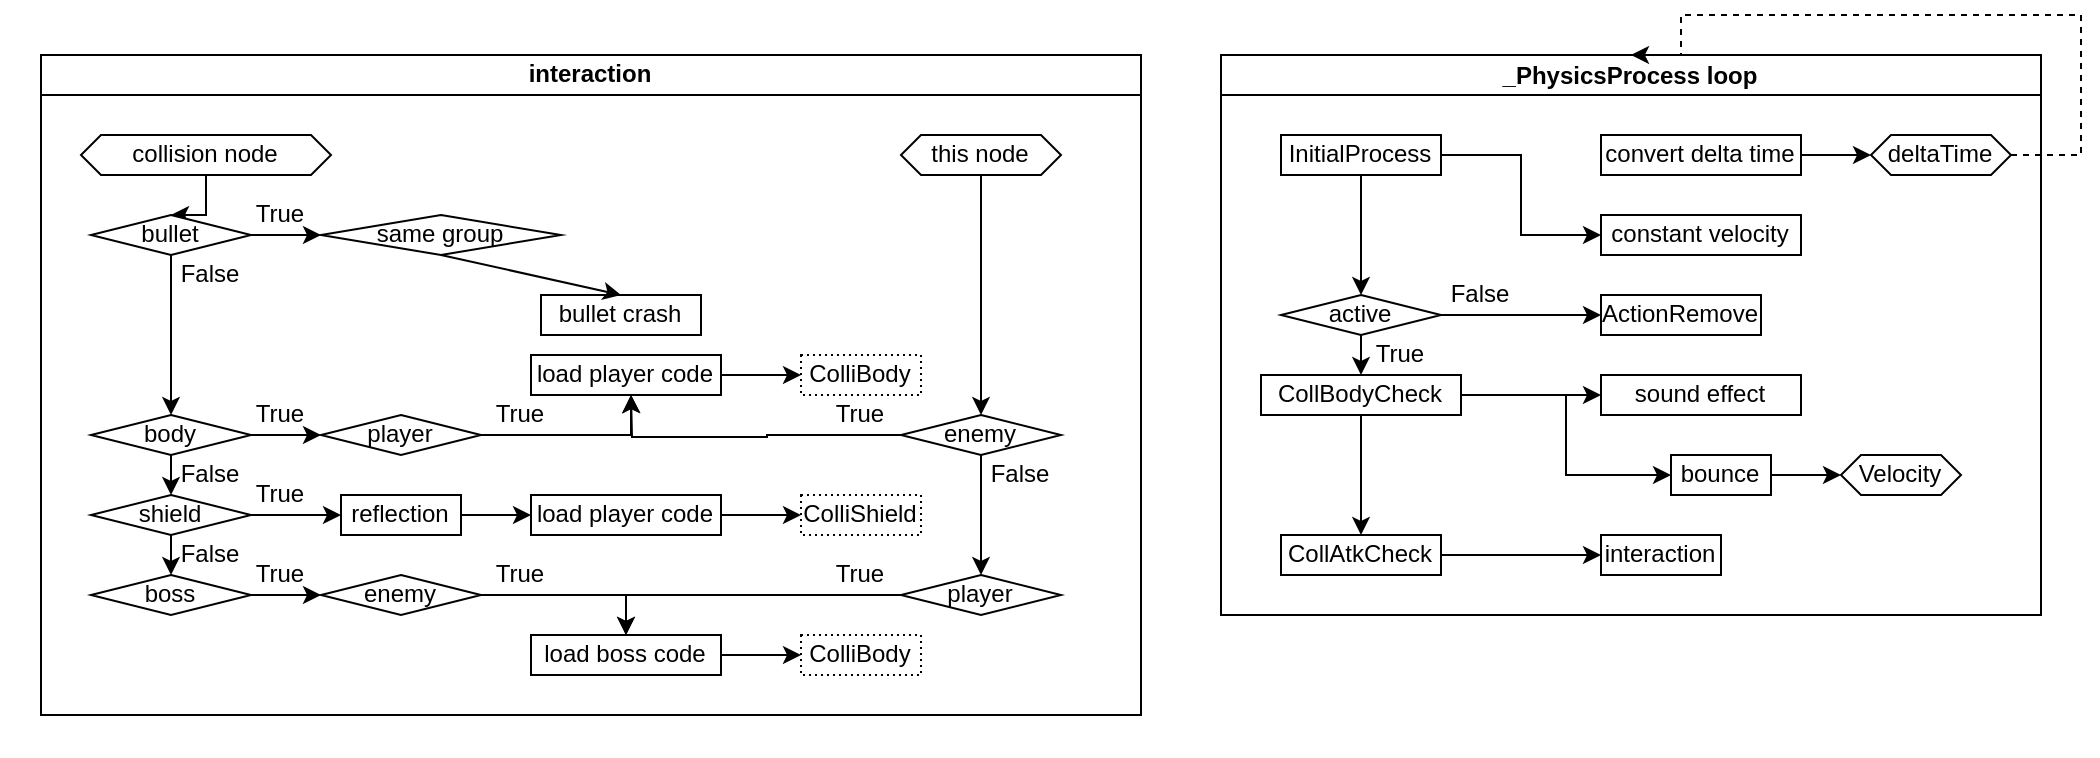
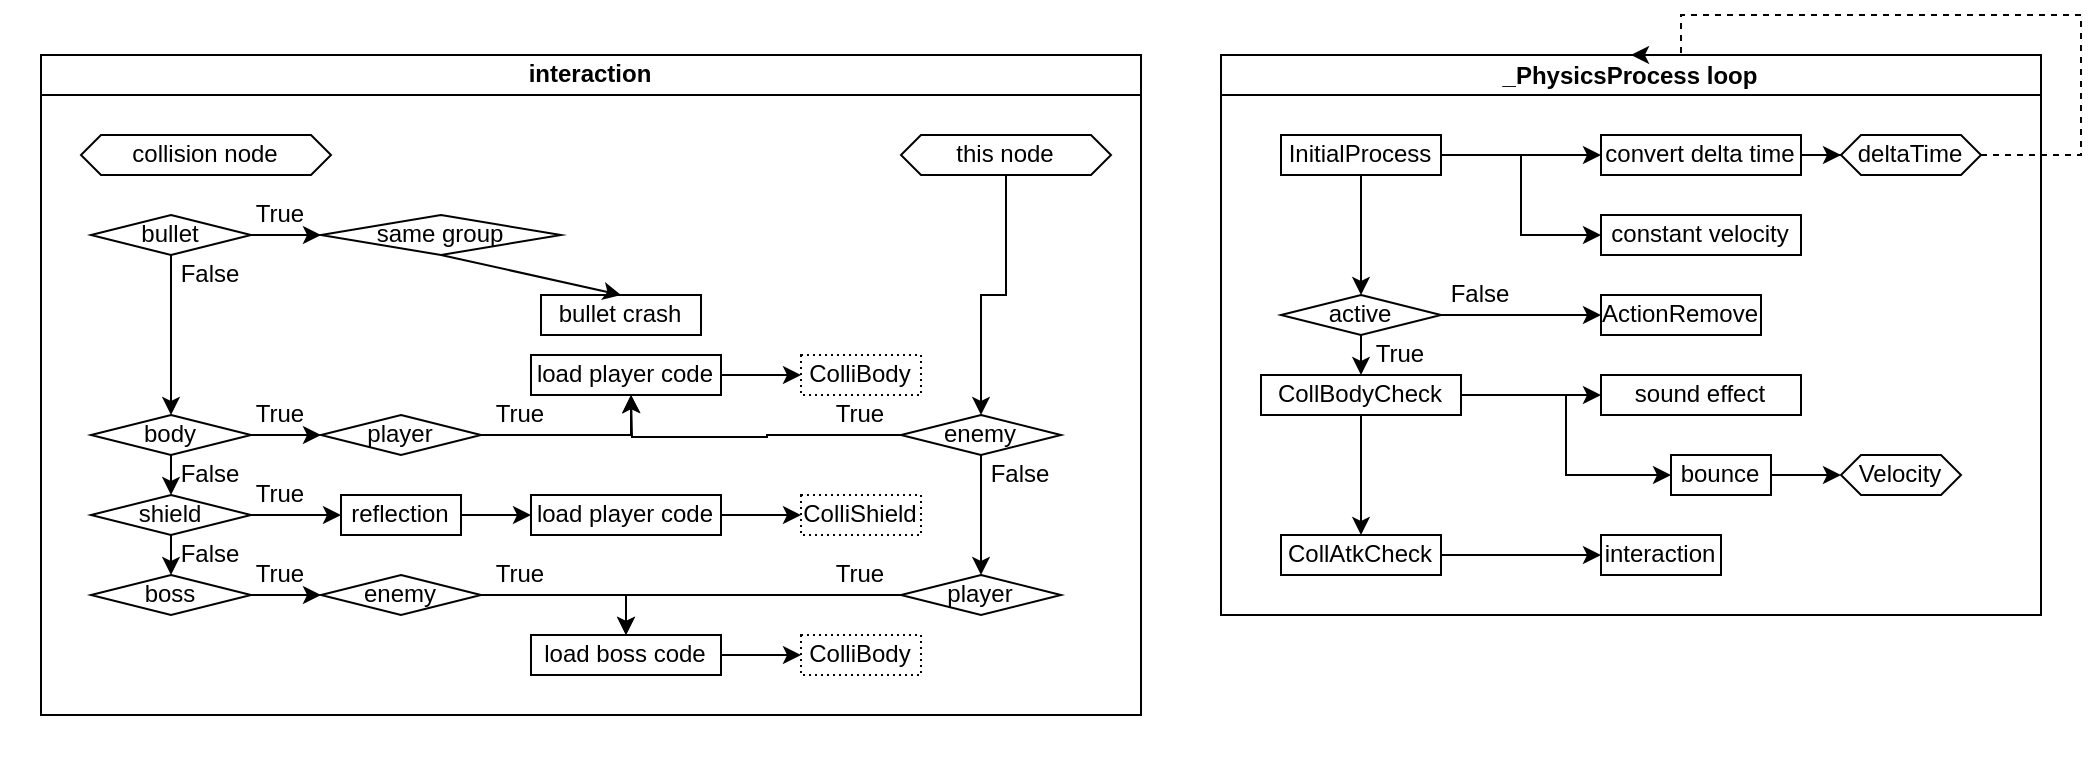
(981, 155) -> (1006, 155)
none -> (1556, 155)
(1941, 155) -> (1911, 155)
(206, 206) -> none
